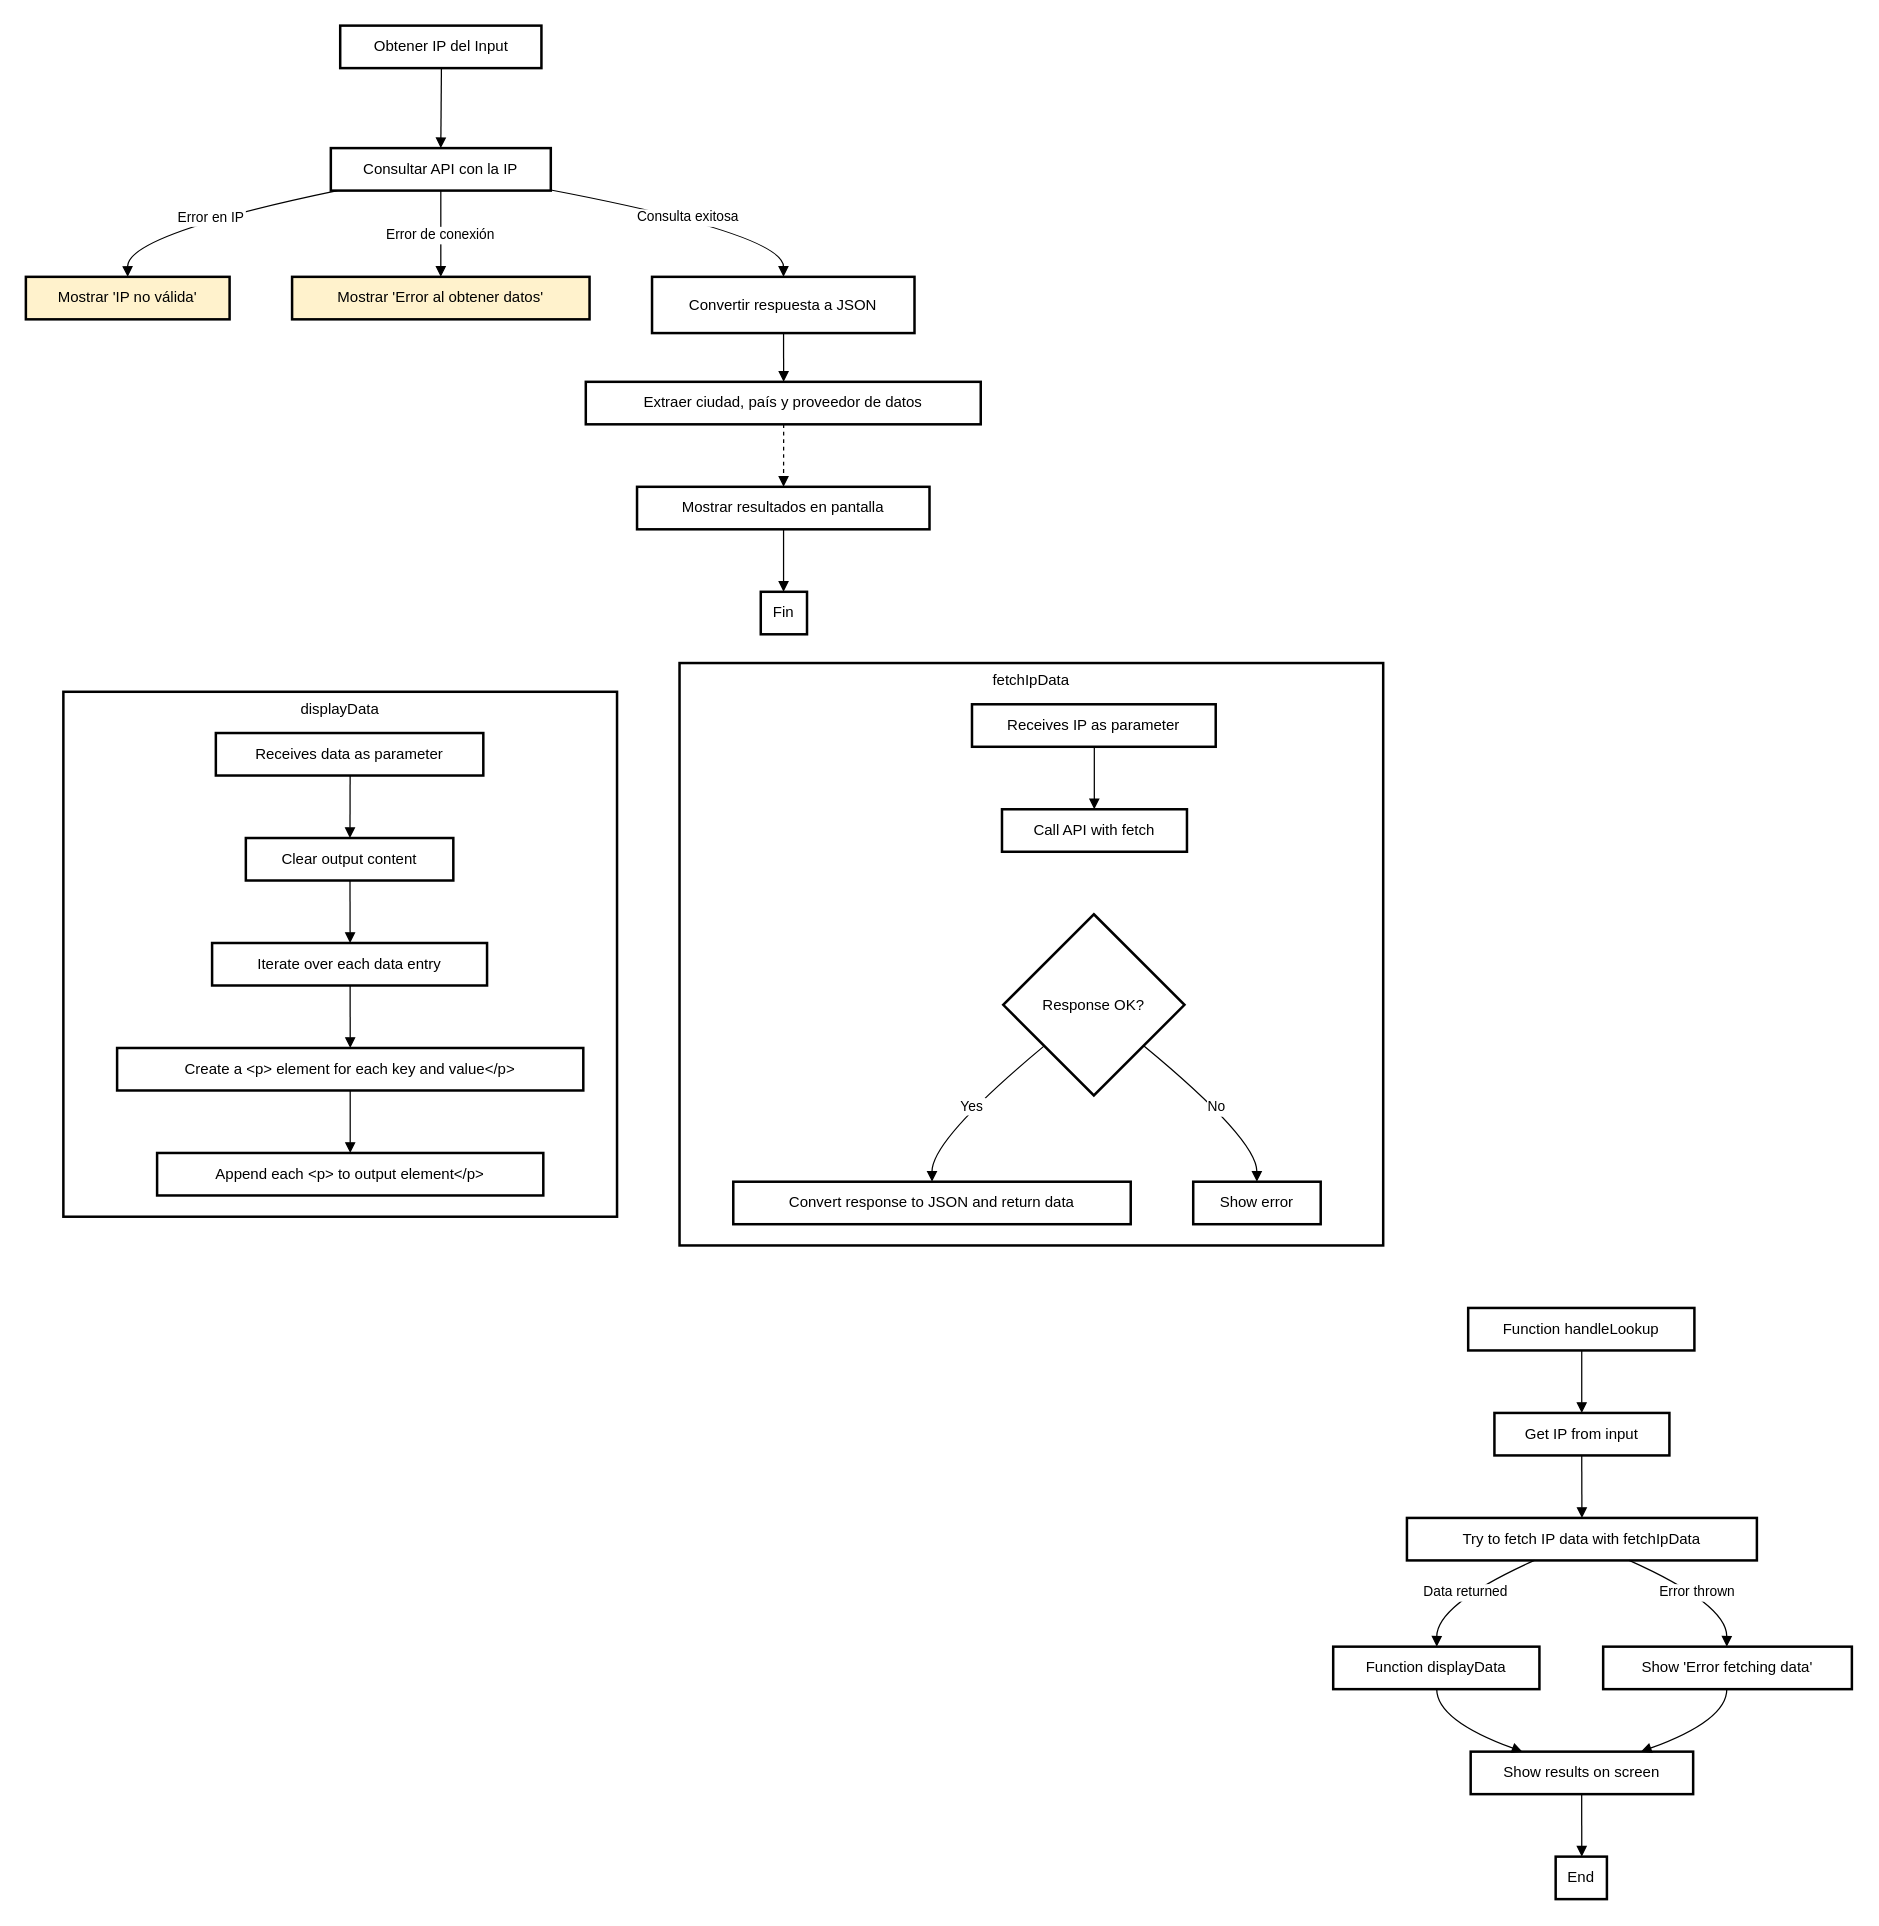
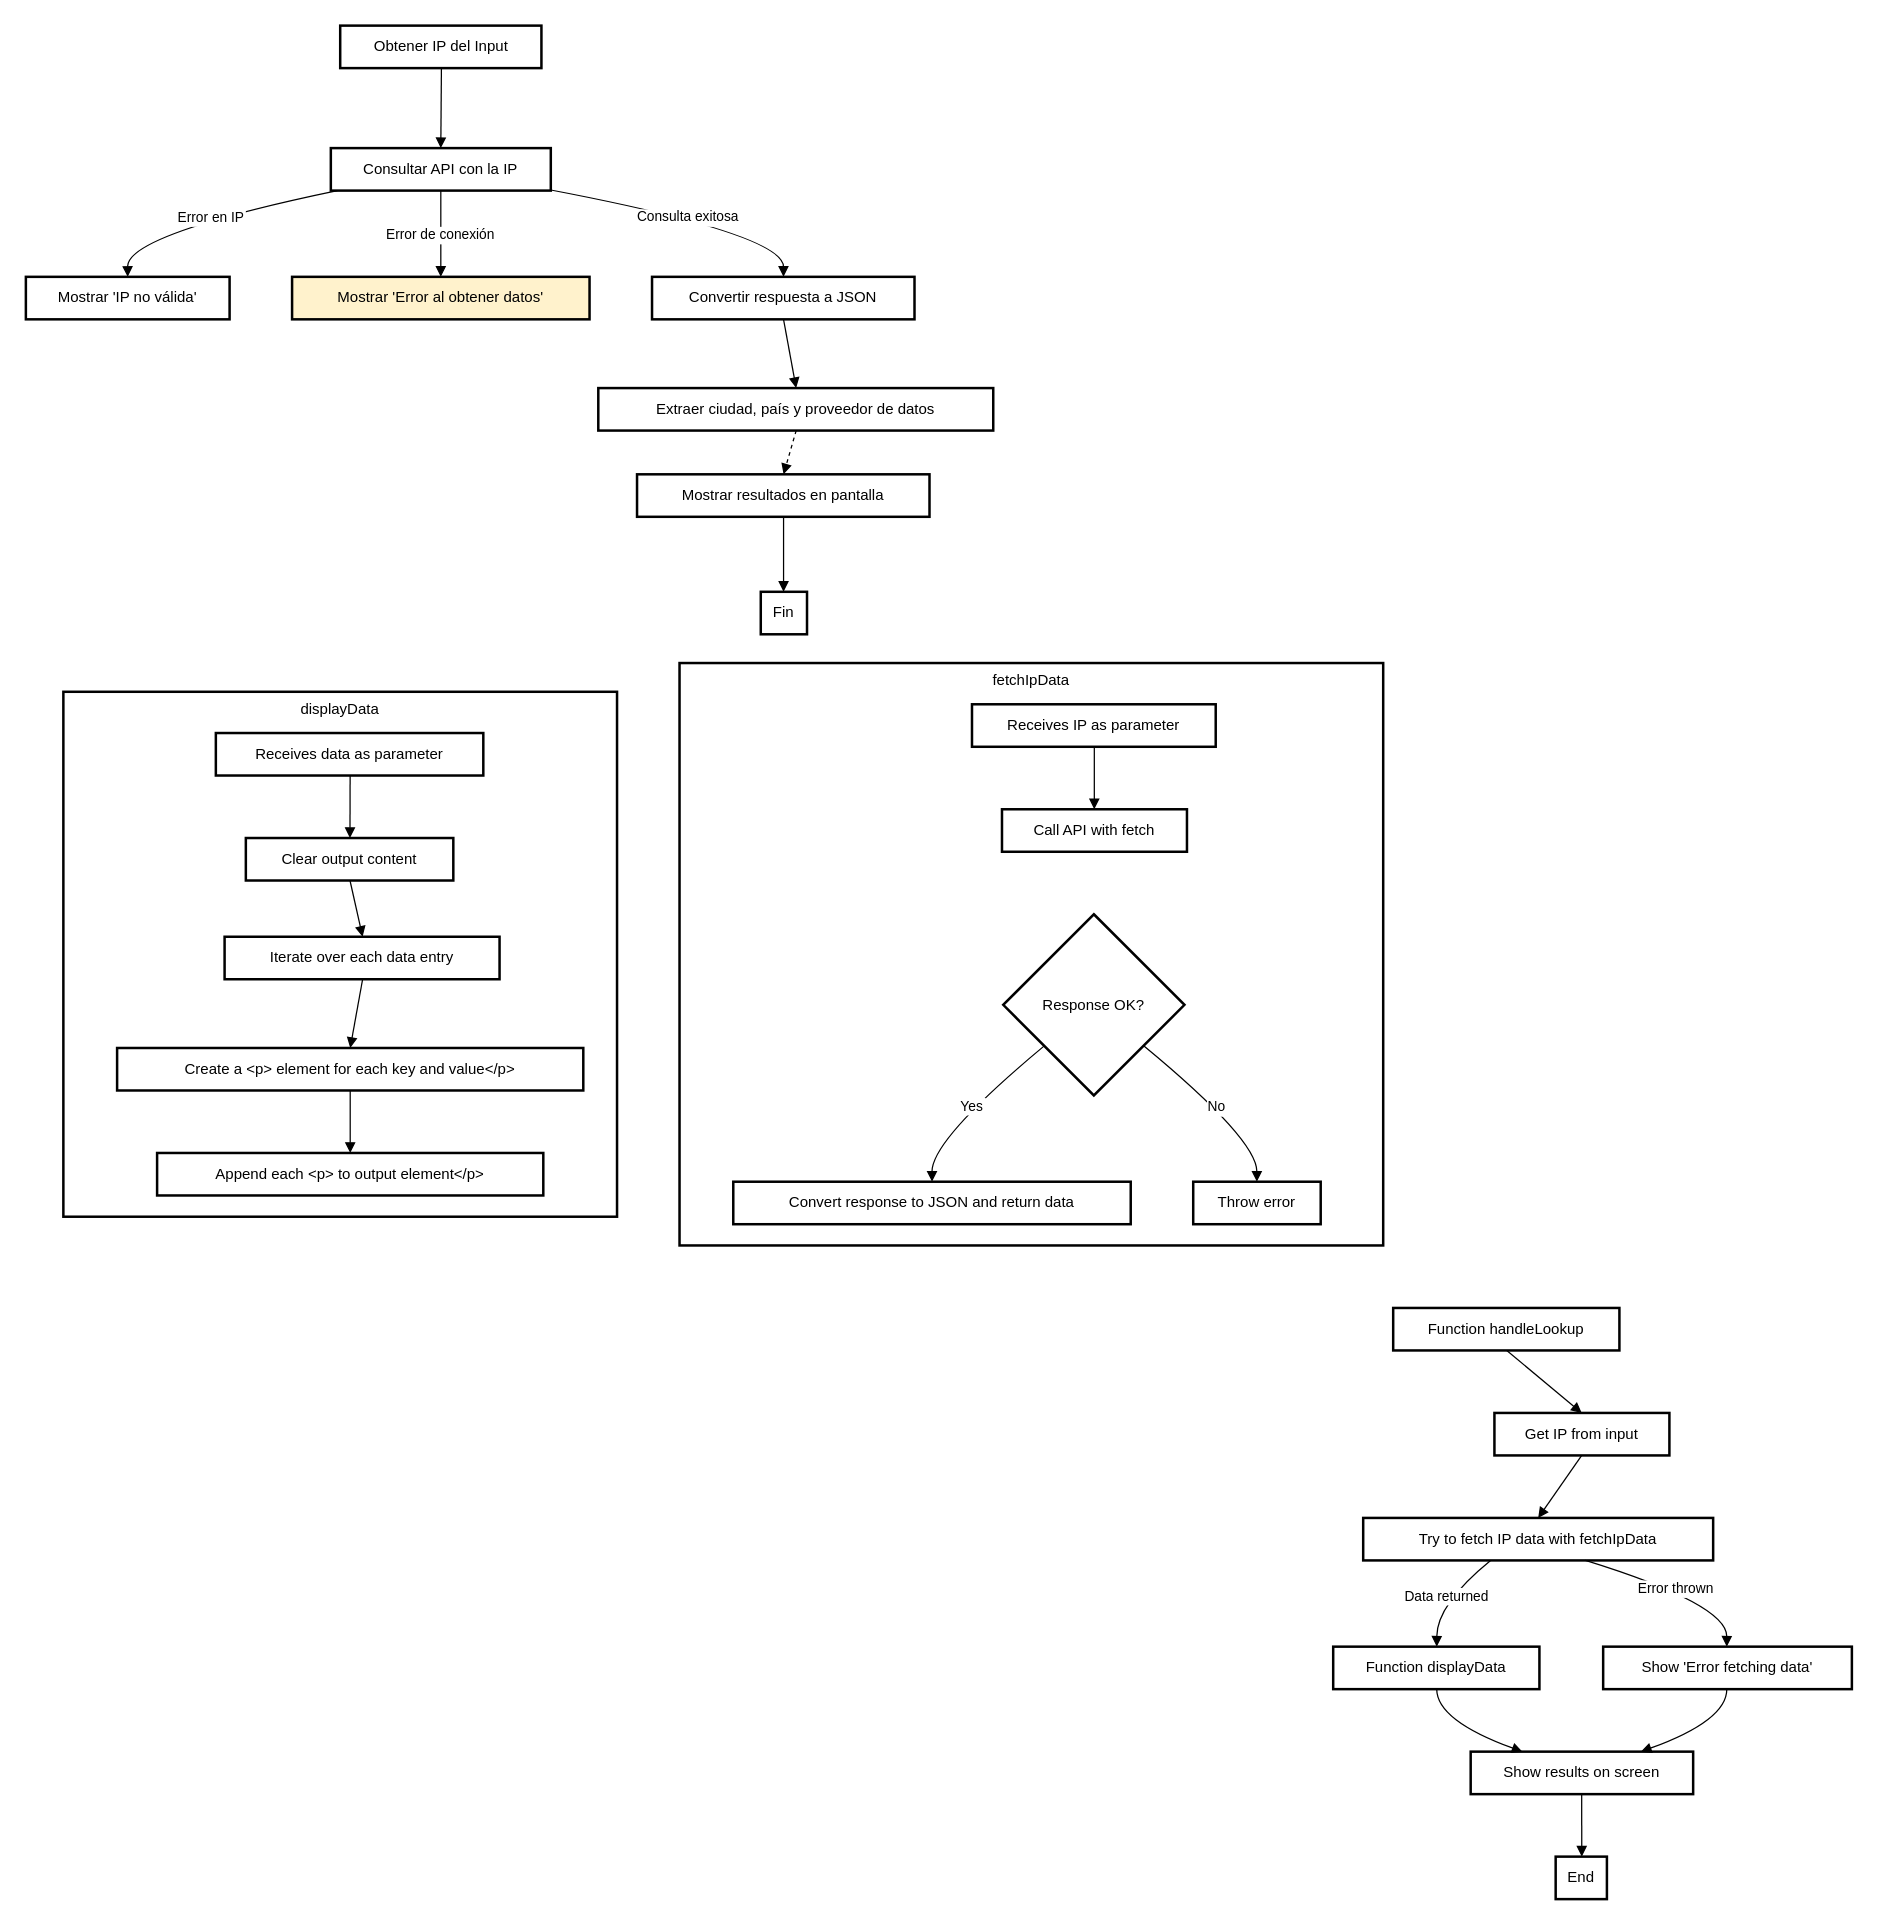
(128, 298) -> (128, 298)
(783, 305) -> (783, 298)
(783, 403) -> (796, 409)
(783, 508) -> (783, 496)
(349, 964) -> (362, 958)
(1257, 1203) -> (1257, 1203)
(1581, 1329) -> (1506, 1329)
(1582, 1539) -> (1538, 1539)
